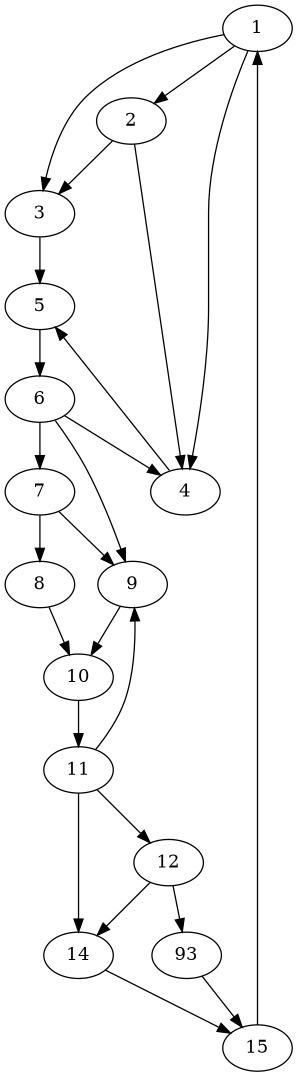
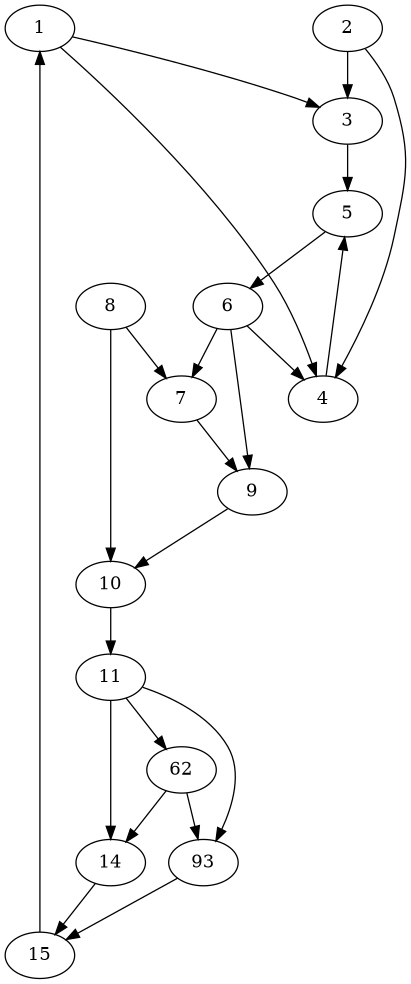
(200, 71) -> none
(40, 532) -> (142, 348)
(128, 689) -> (222, 738)
(169, 863) -> (182, 770)
